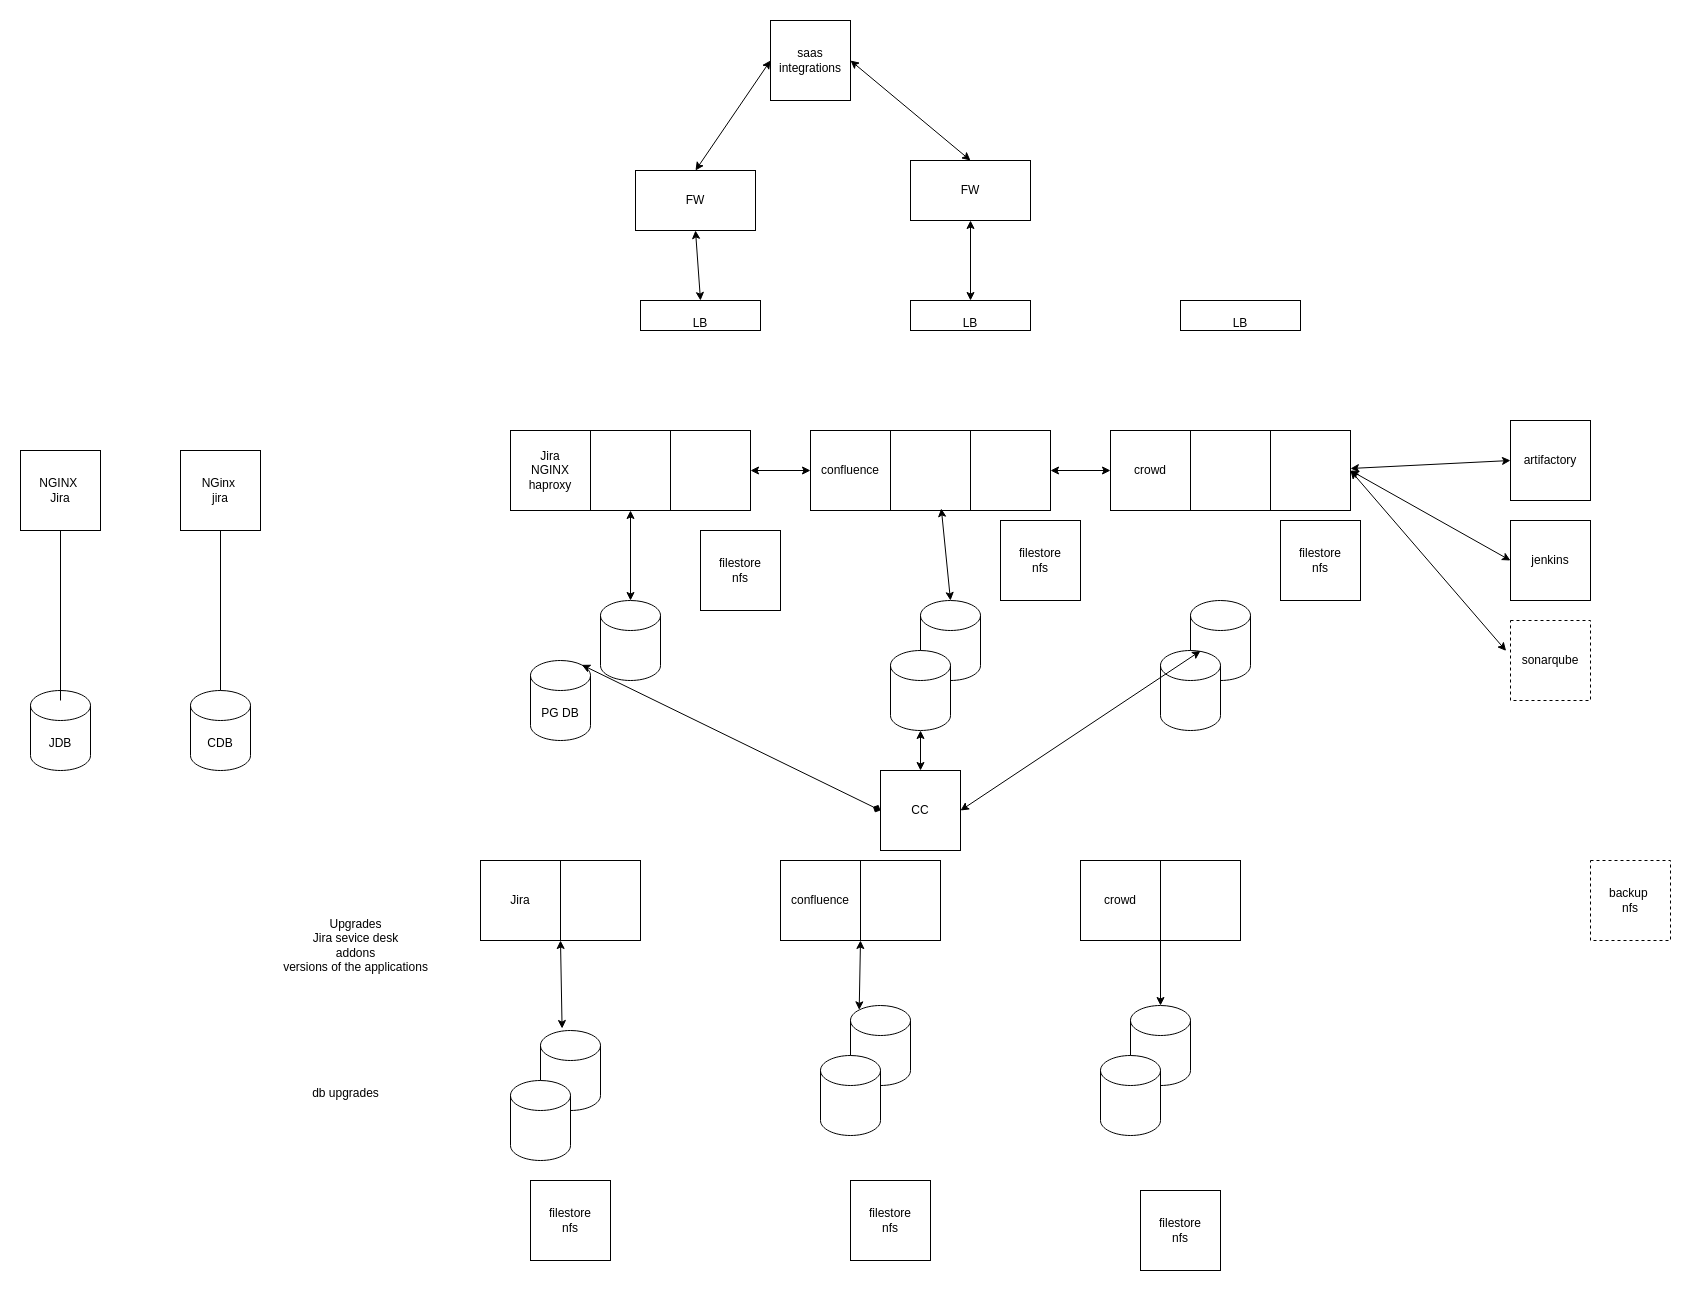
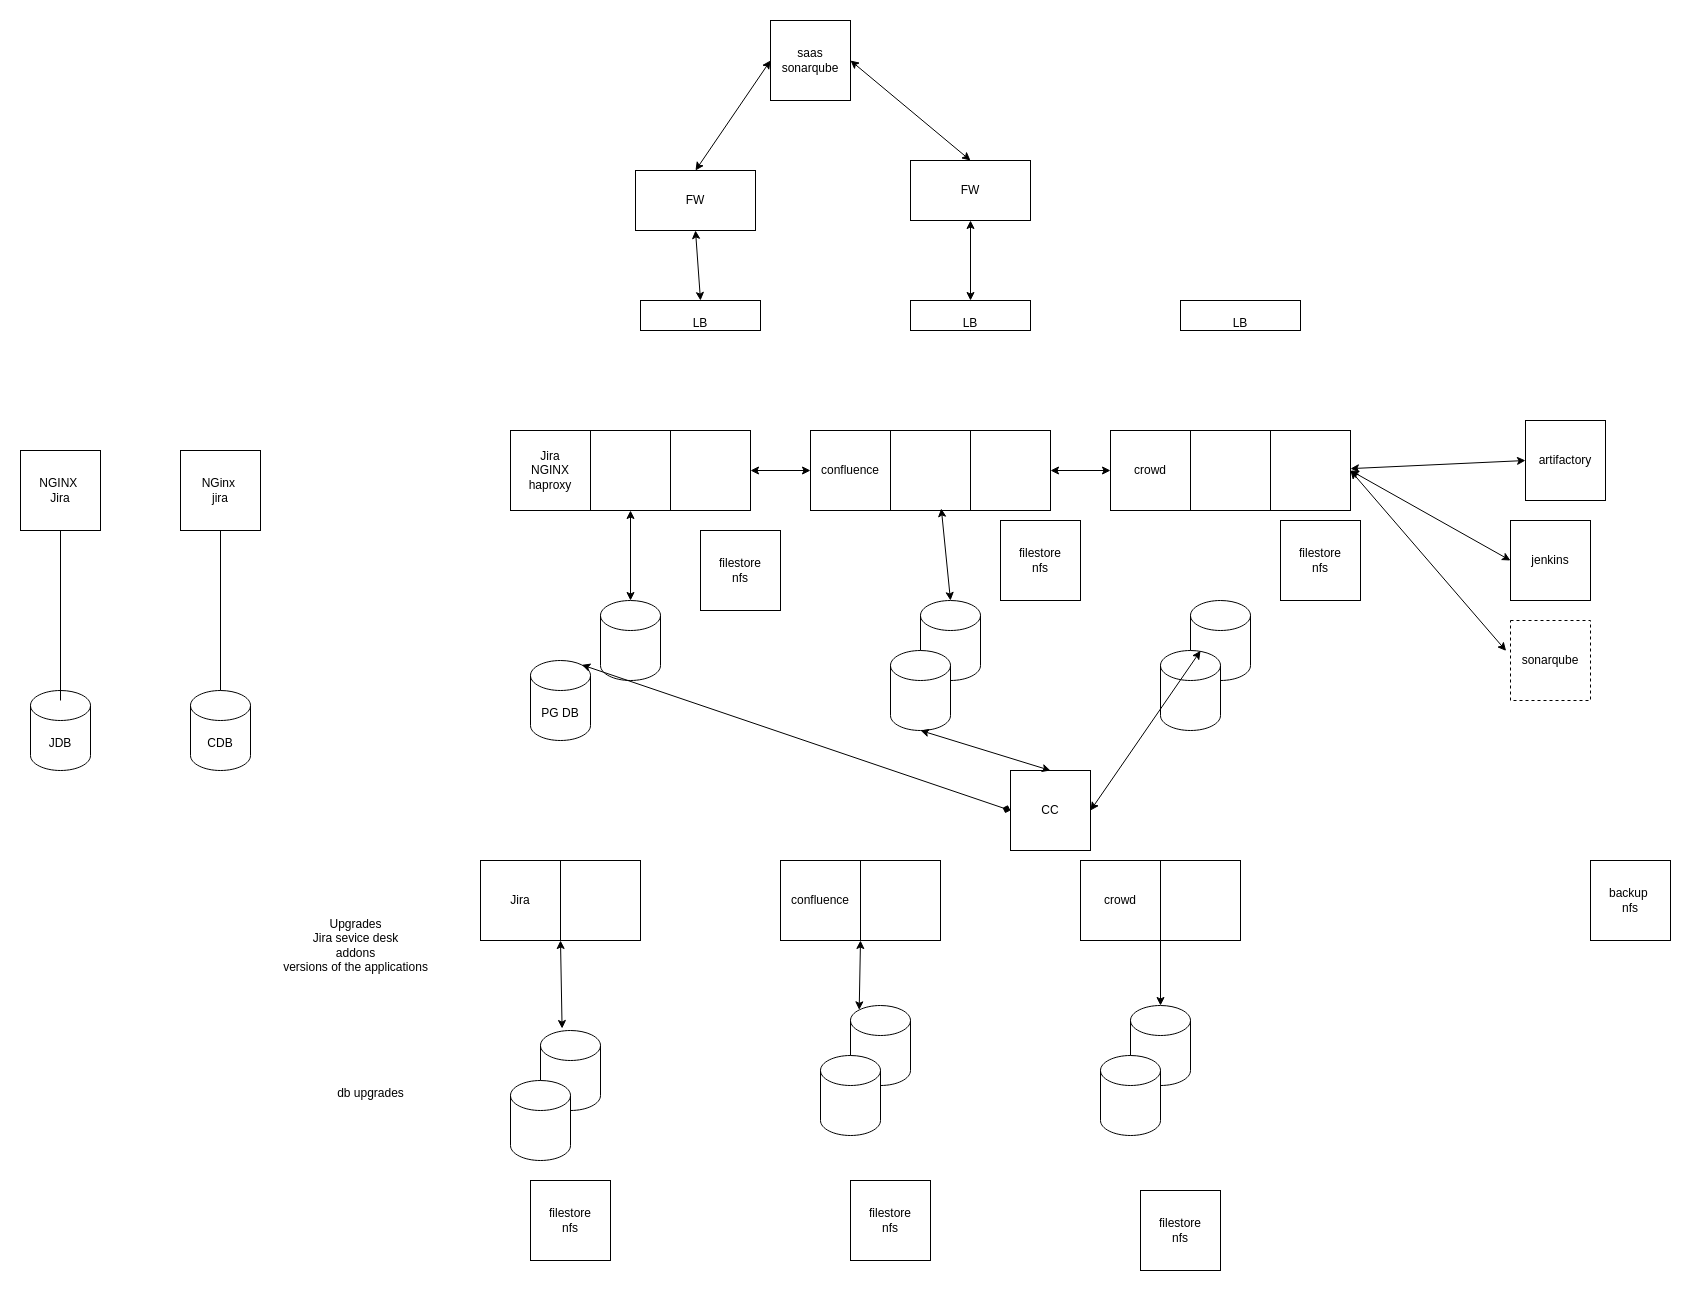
(811, 61) -> (811, 61)
(1551, 461) -> (1566, 461)
(921, 811) -> (1051, 811)
(1631, 901) -> (1631, 901)
(346, 1094) -> (371, 1094)
